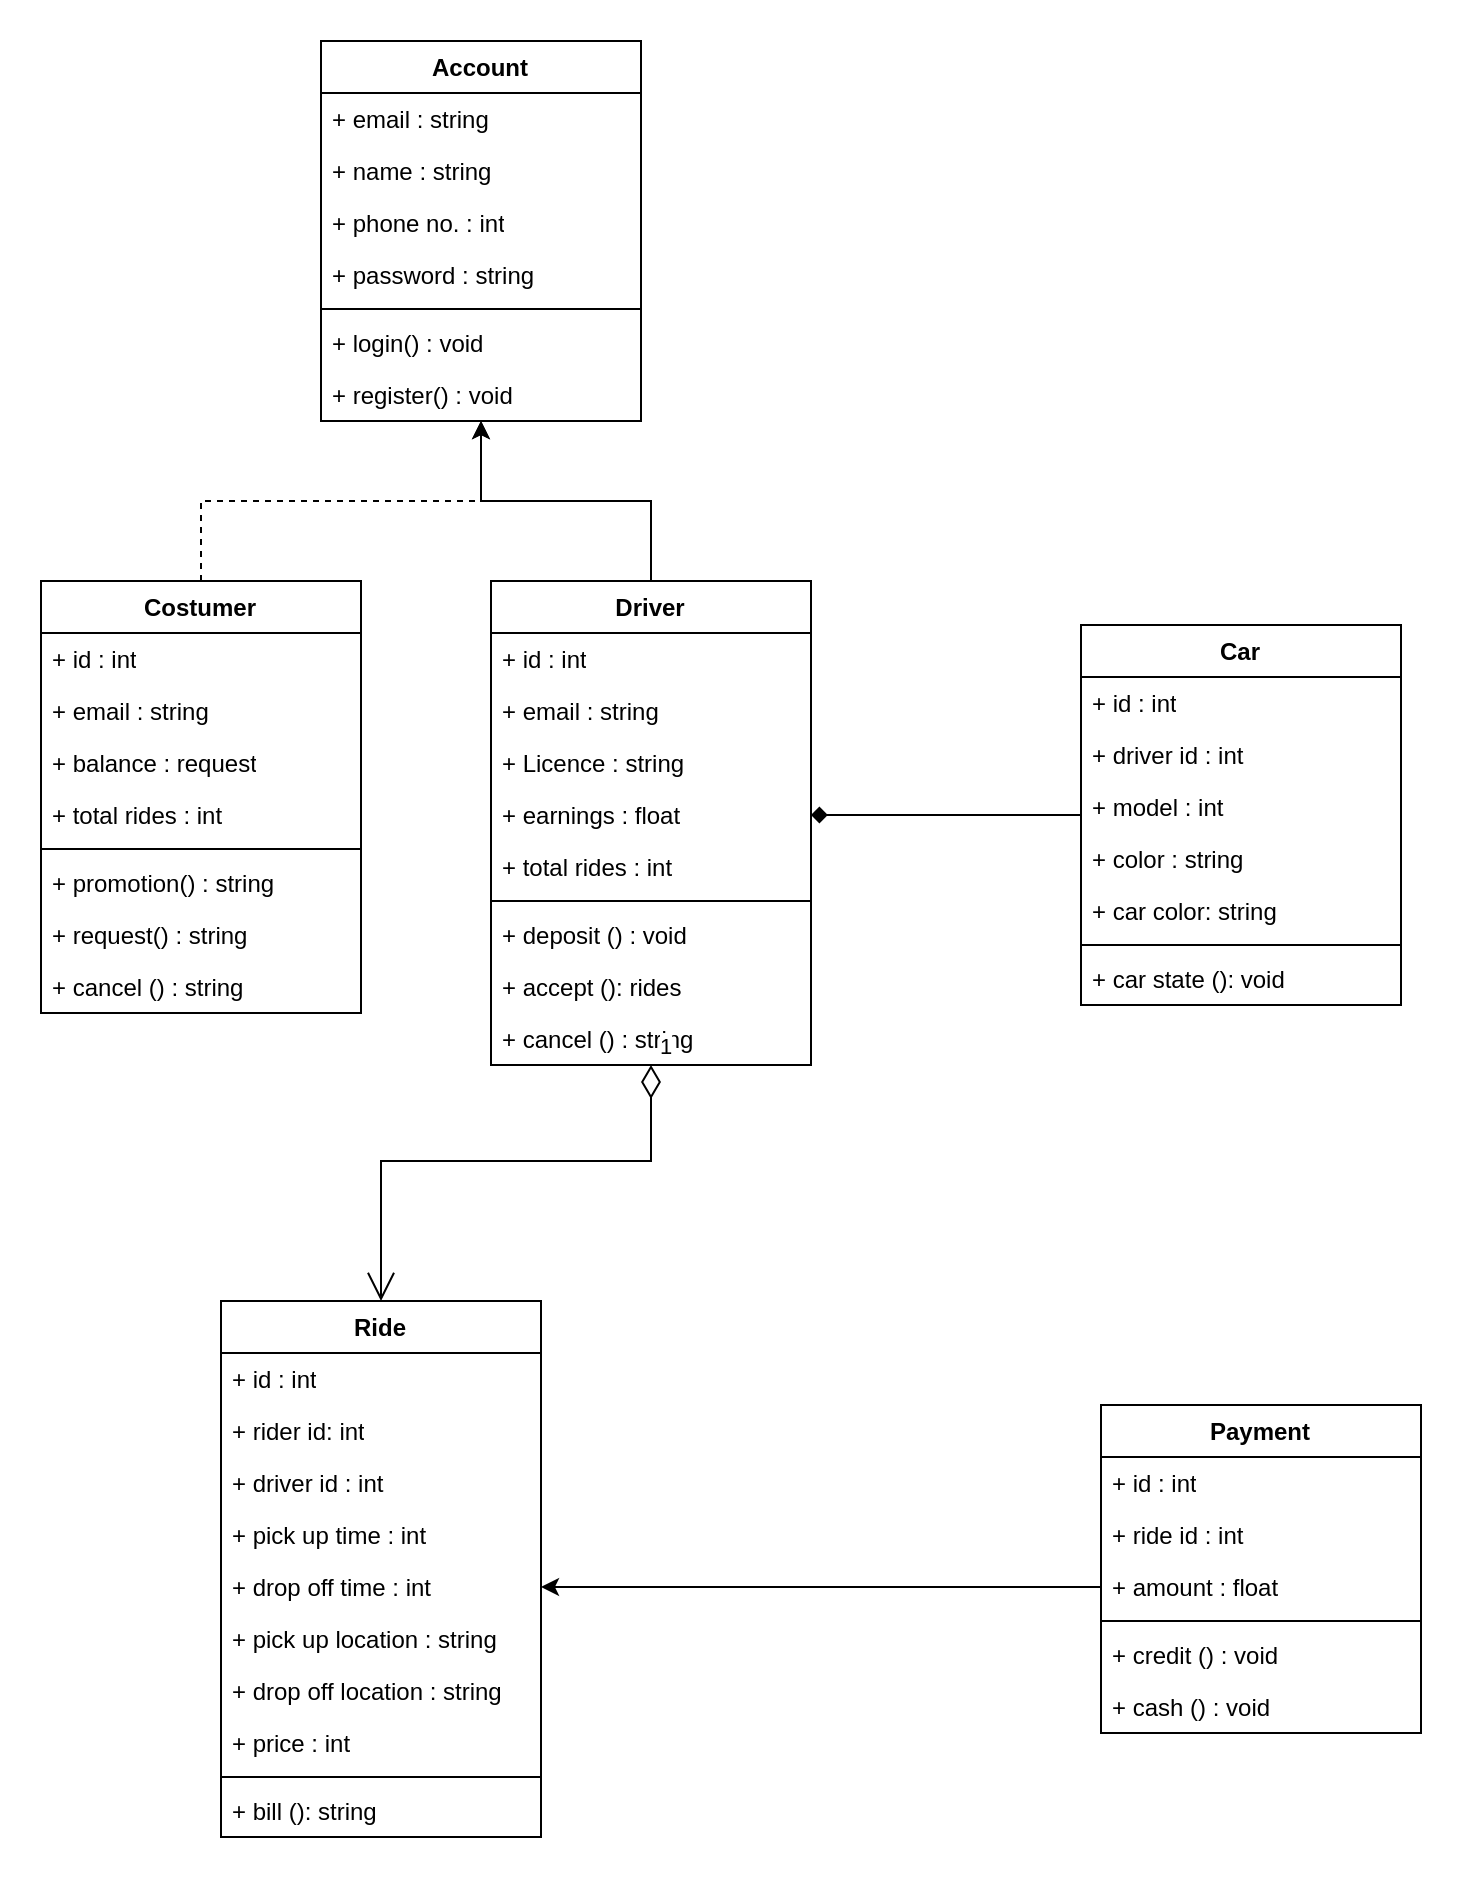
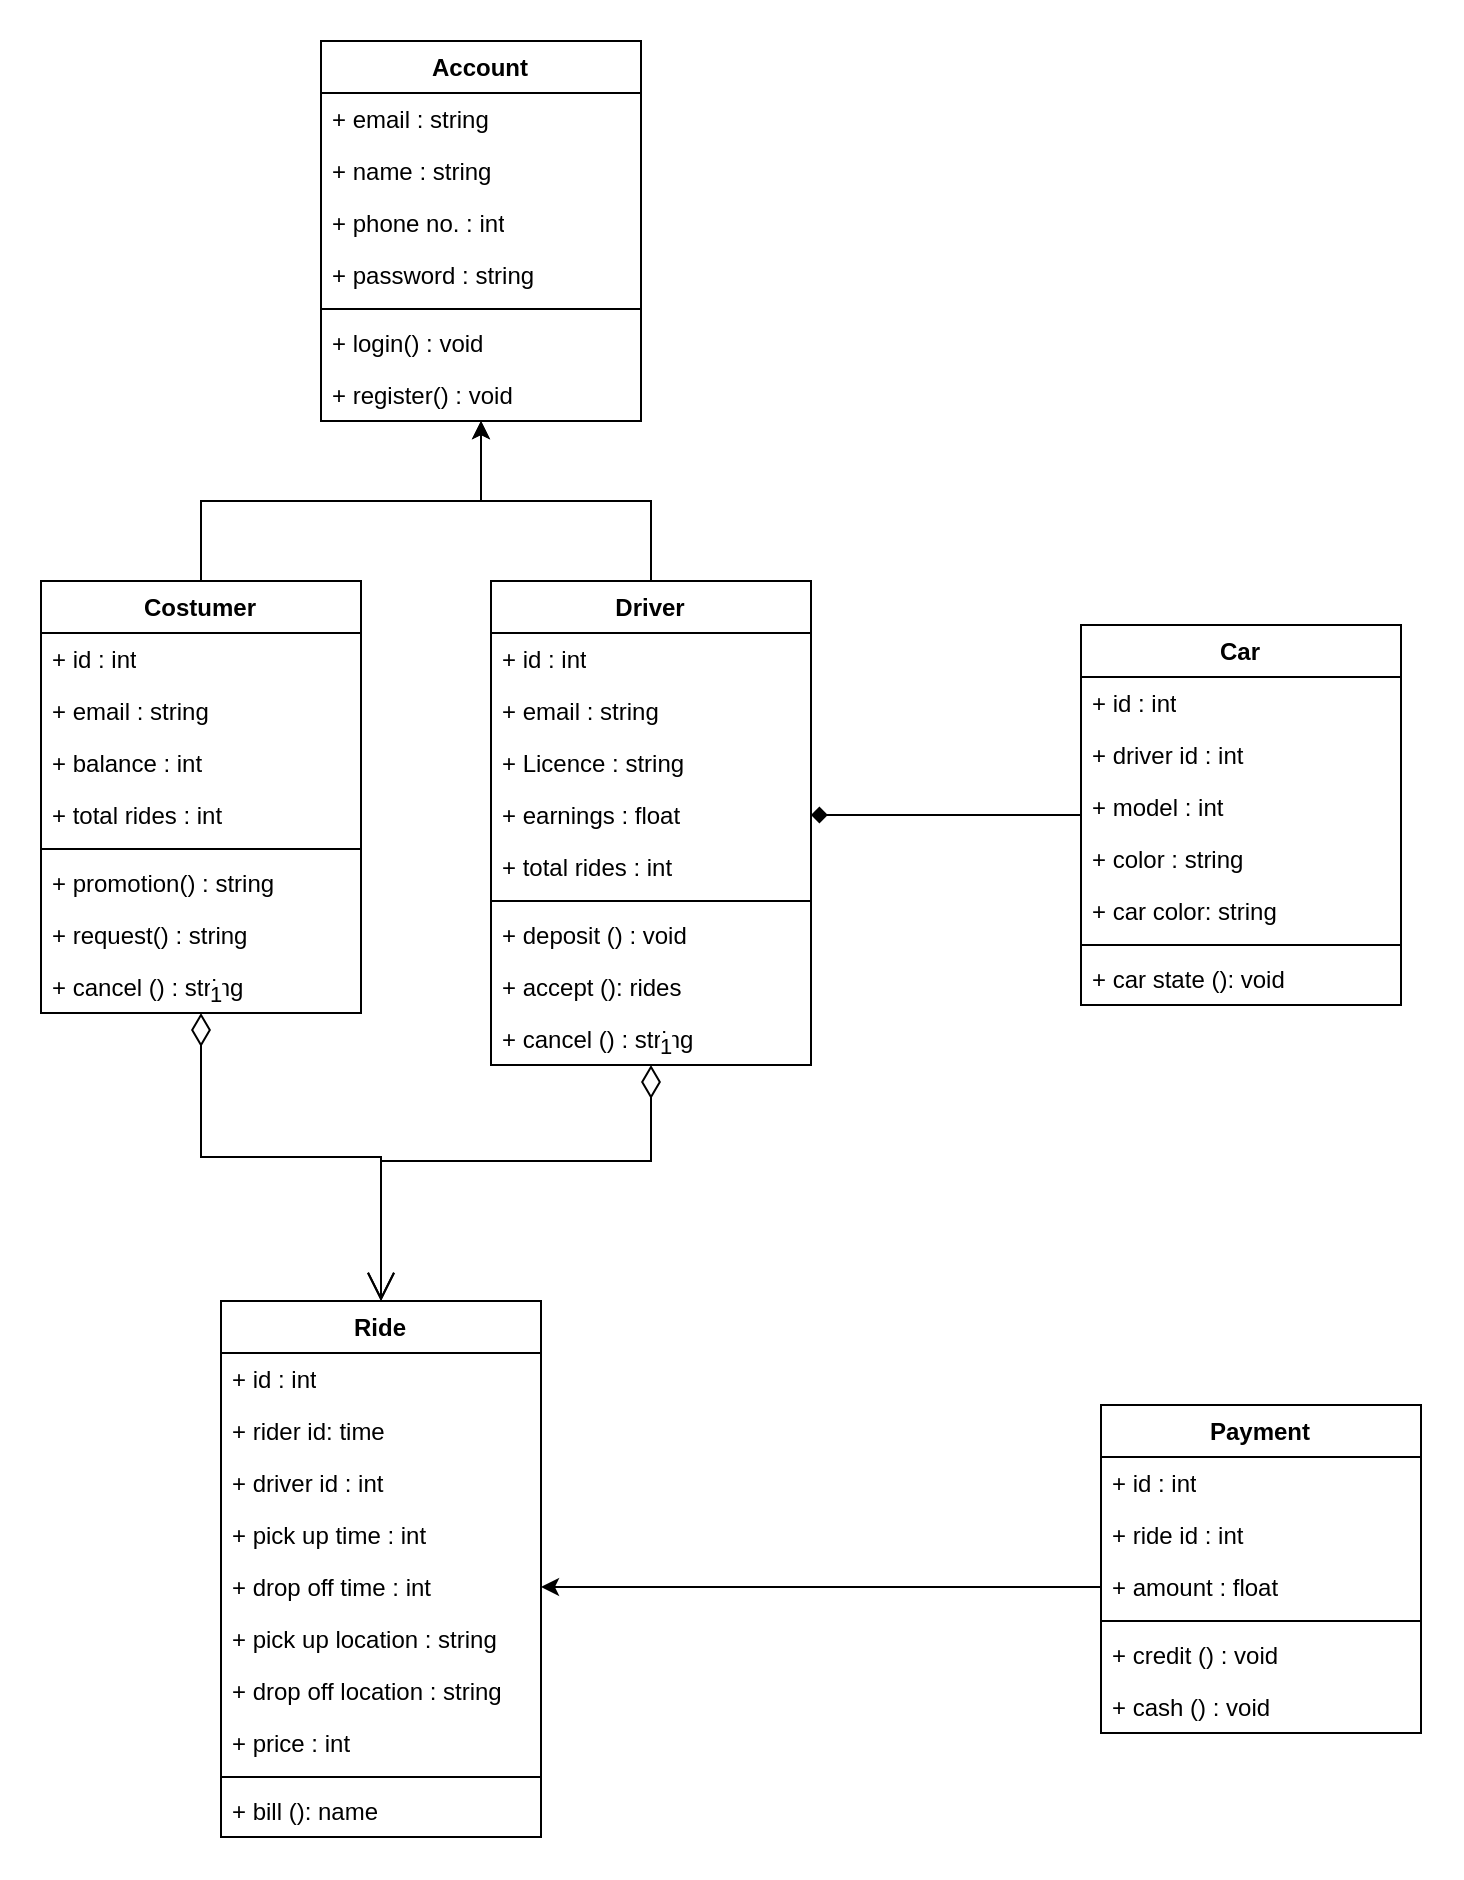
(301, 501) -> (301, 501)
(165, 765) -> (135, 765)
none -> (235, 1157)
(312, 1433) -> (319, 1433)
(322, 1813) -> (312, 1813)
